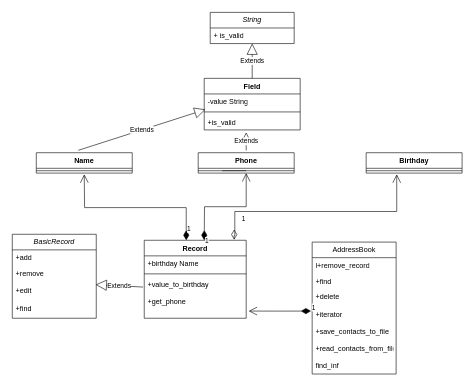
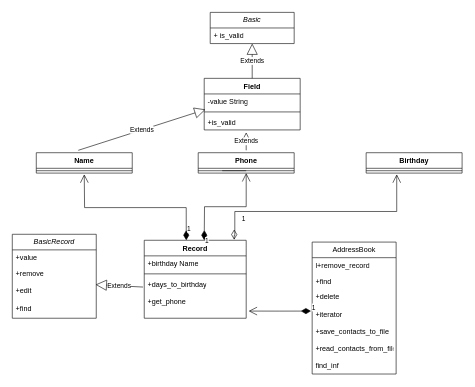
(252, 20) -> (252, 20)
(24, 258) -> (27, 258)
(182, 289) -> (181, 289)
